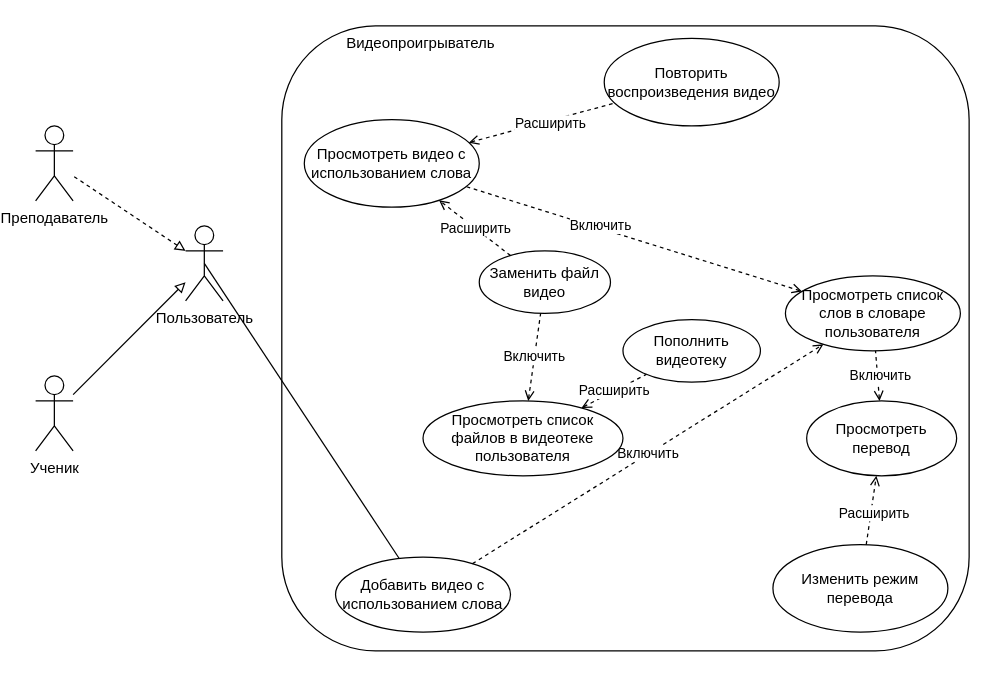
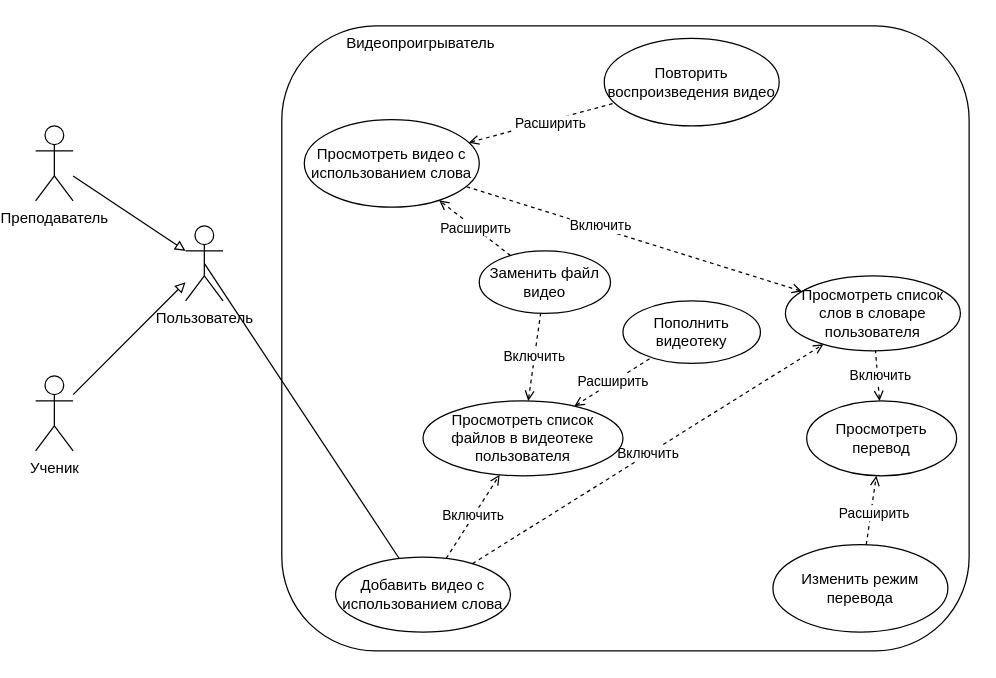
(124, 209) -> (124, 209)
(692, 351) -> (692, 332)
none -> (472, 518)
